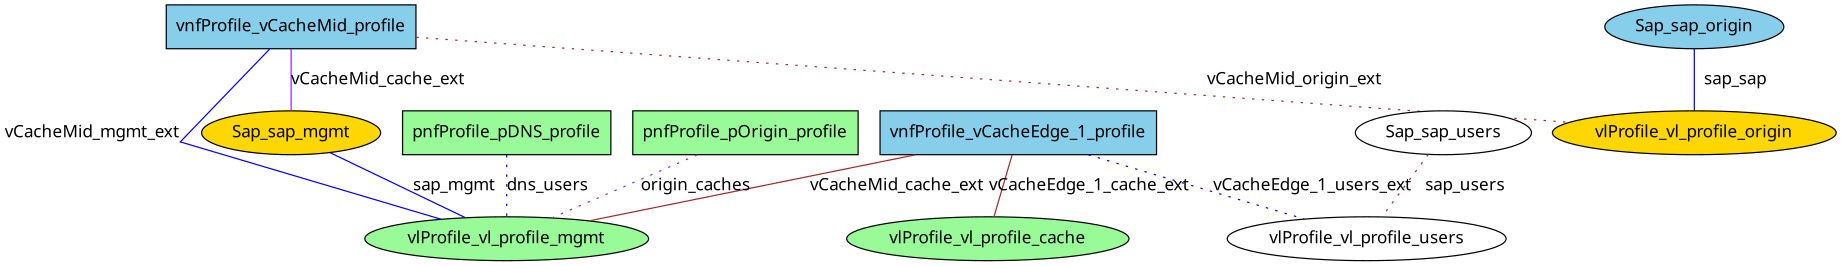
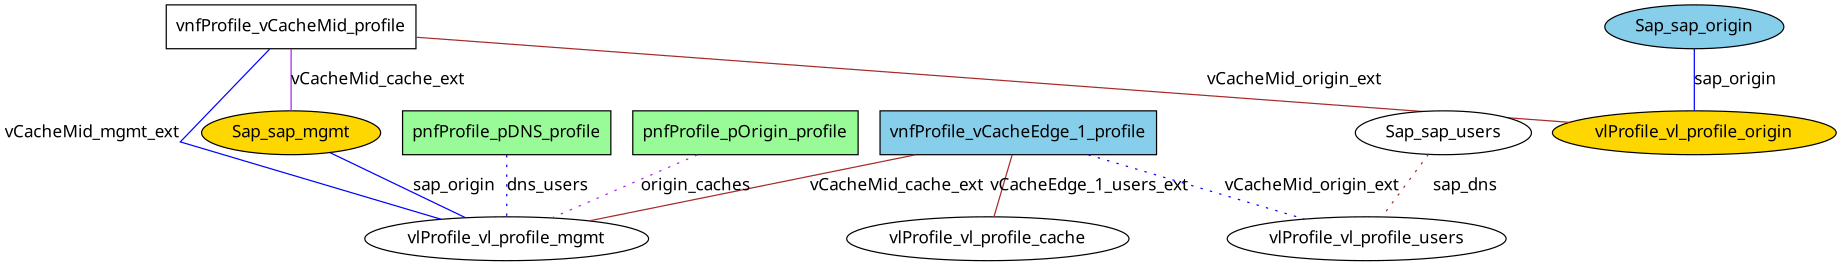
(291, 27) -> (291, 27)
(993, 80) -> (993, 80)
(1736, 80) -> (1736, 80)
(454, 186) -> (454, 186)
(1090, 186) -> (1090, 186)
(1312, 186) -> (1312, 186)
(1465, 186) -> (1465, 186)
(507, 239) -> (507, 239)
(988, 239) -> (988, 239)
